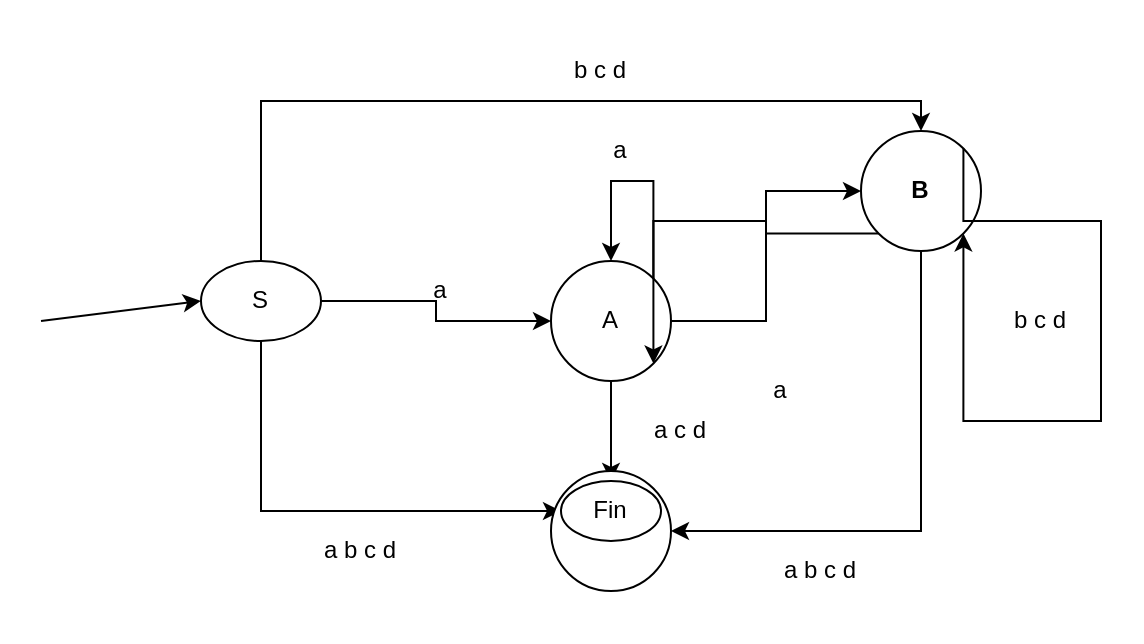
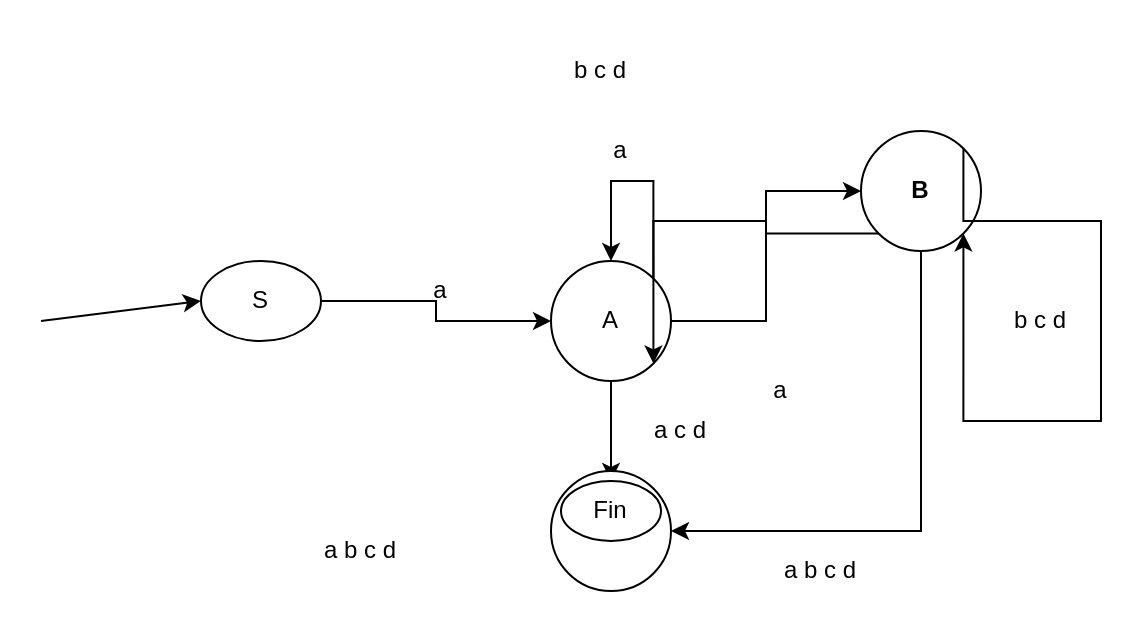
(519, 101) -> none
(319, 511) -> none
